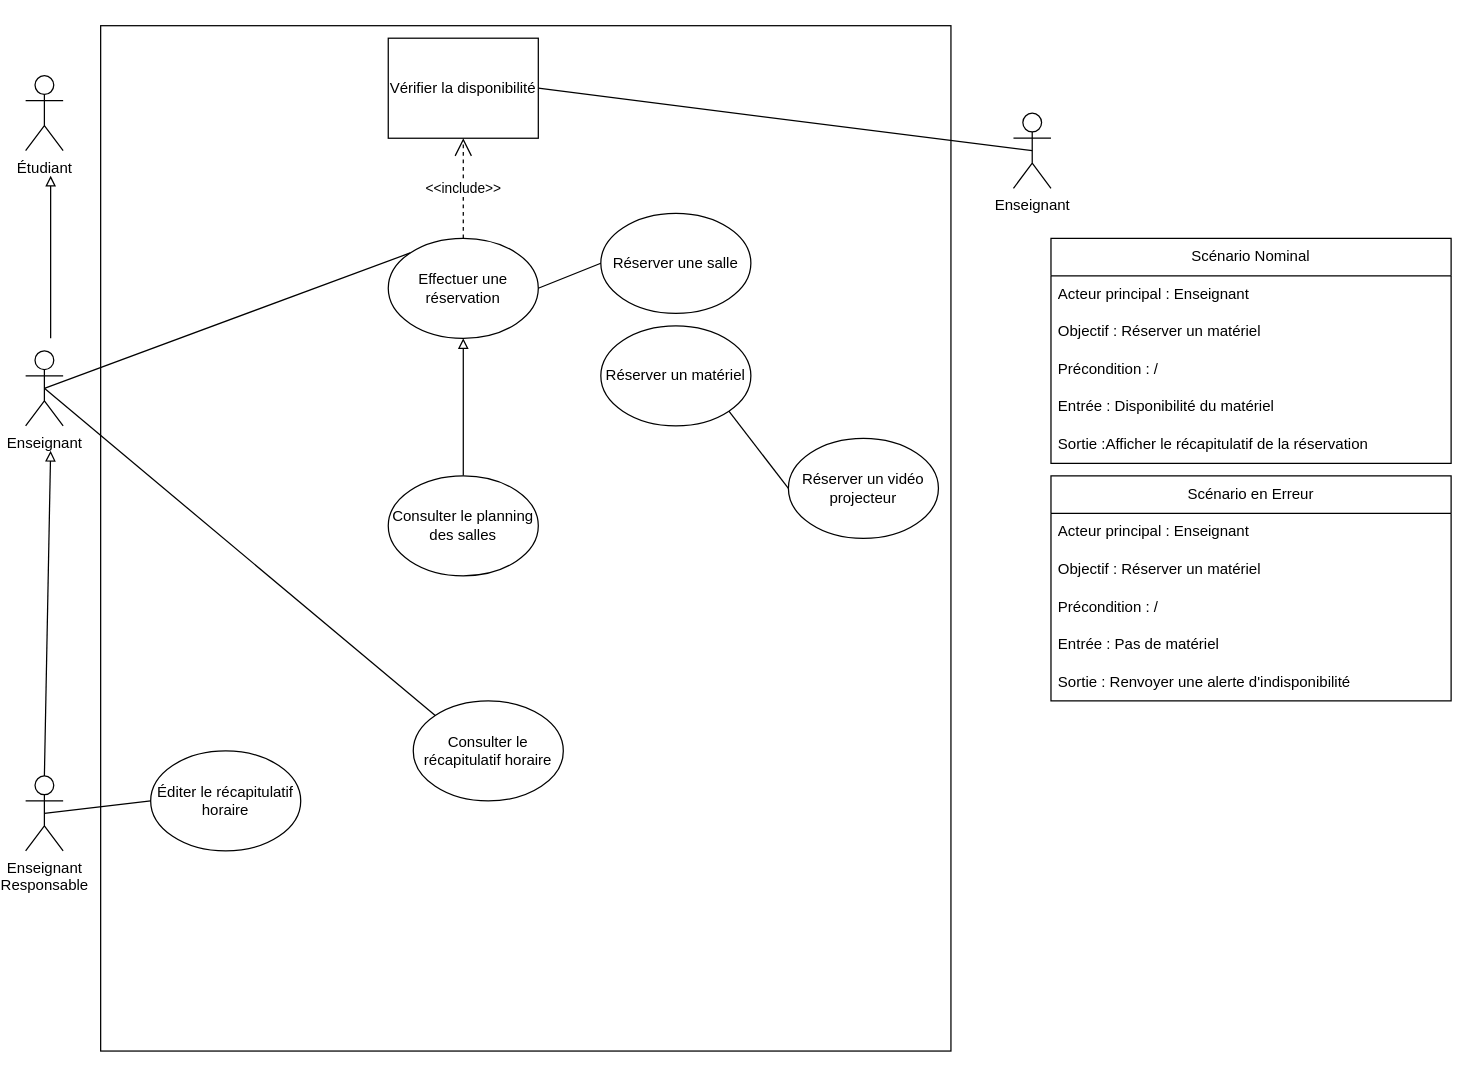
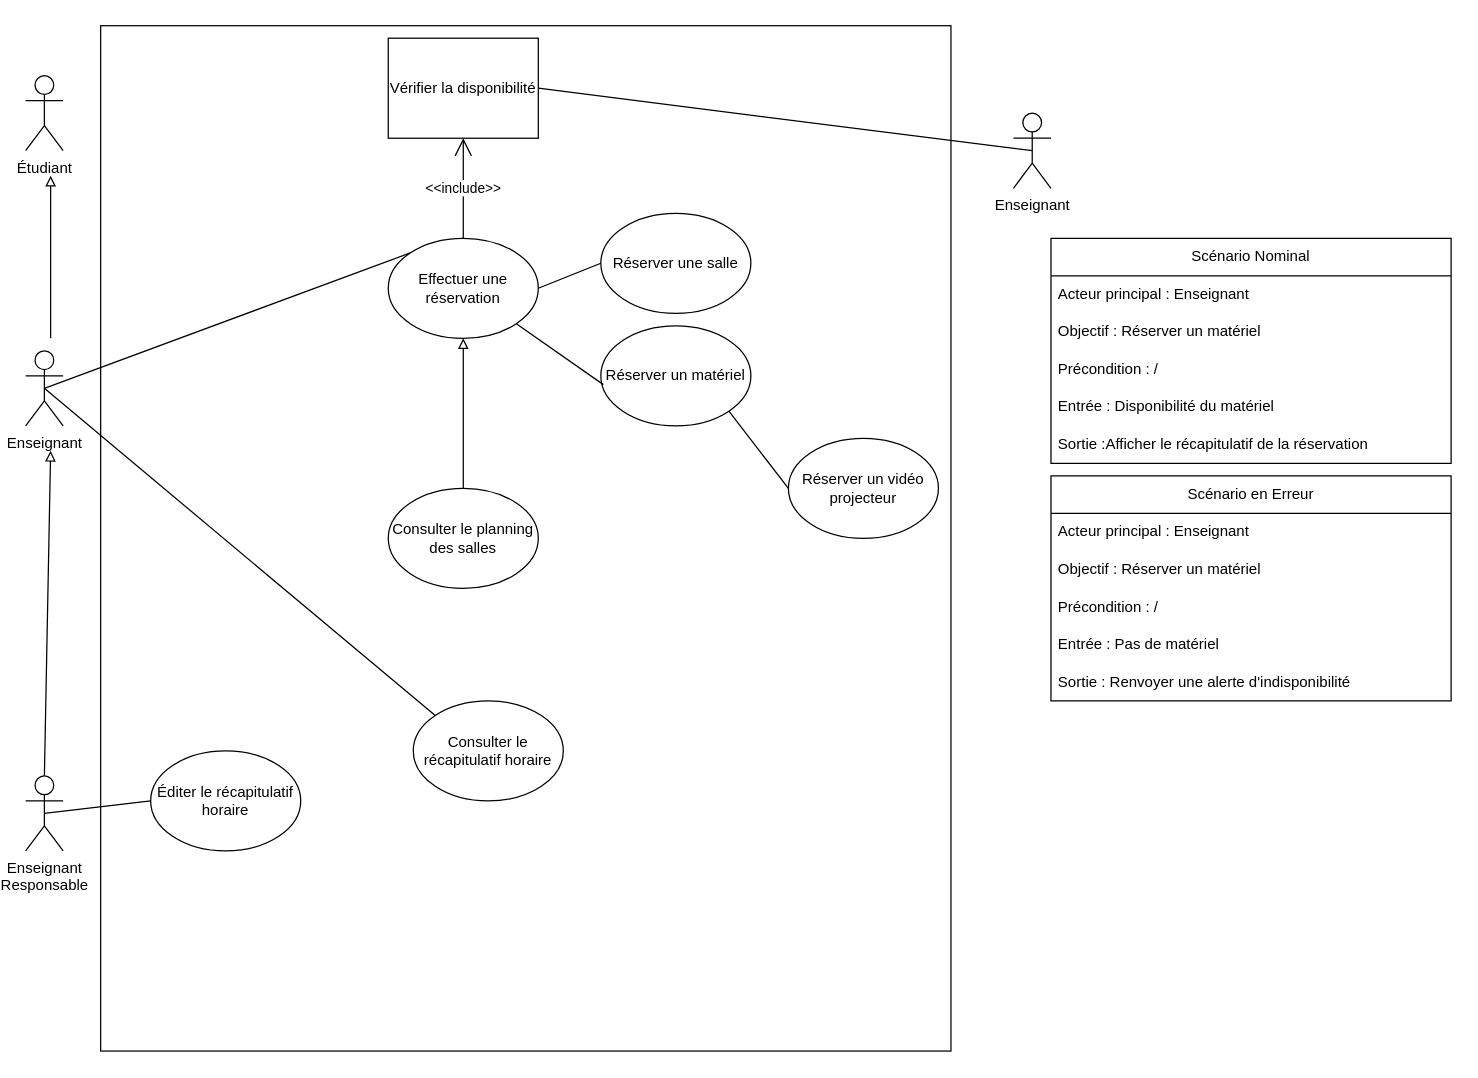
(463, 215) -> (463, 215)
none -> (560, 354)
(463, 526) -> (463, 538)
